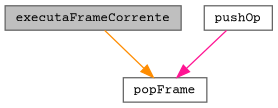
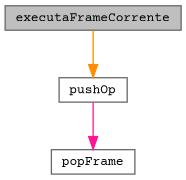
(124, 49) -> (93, 47)
